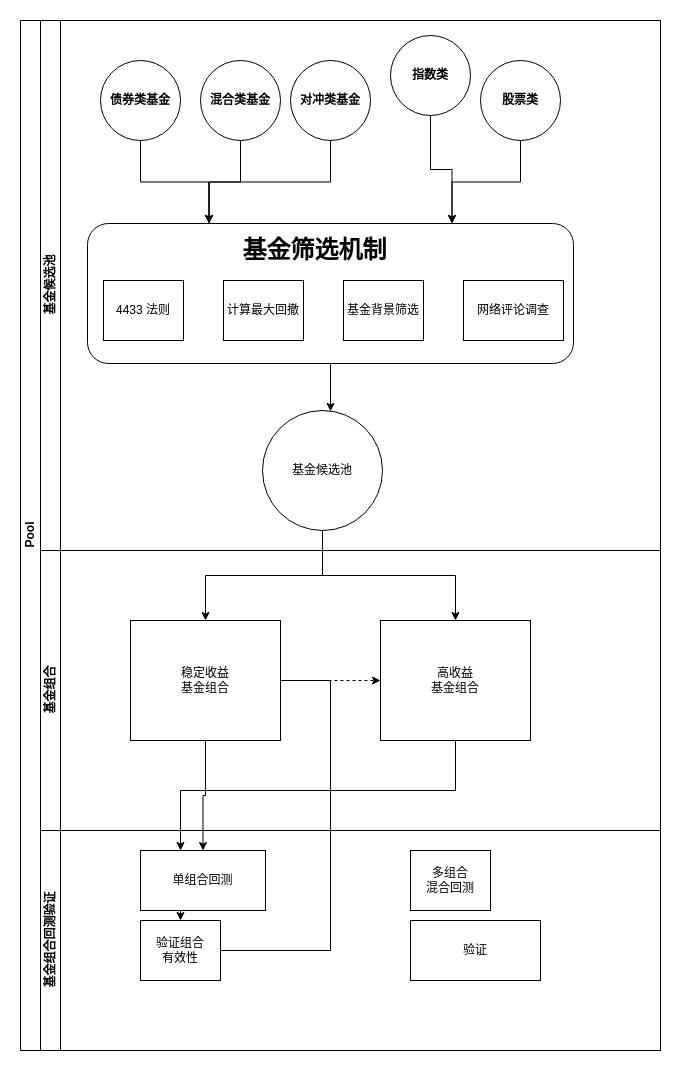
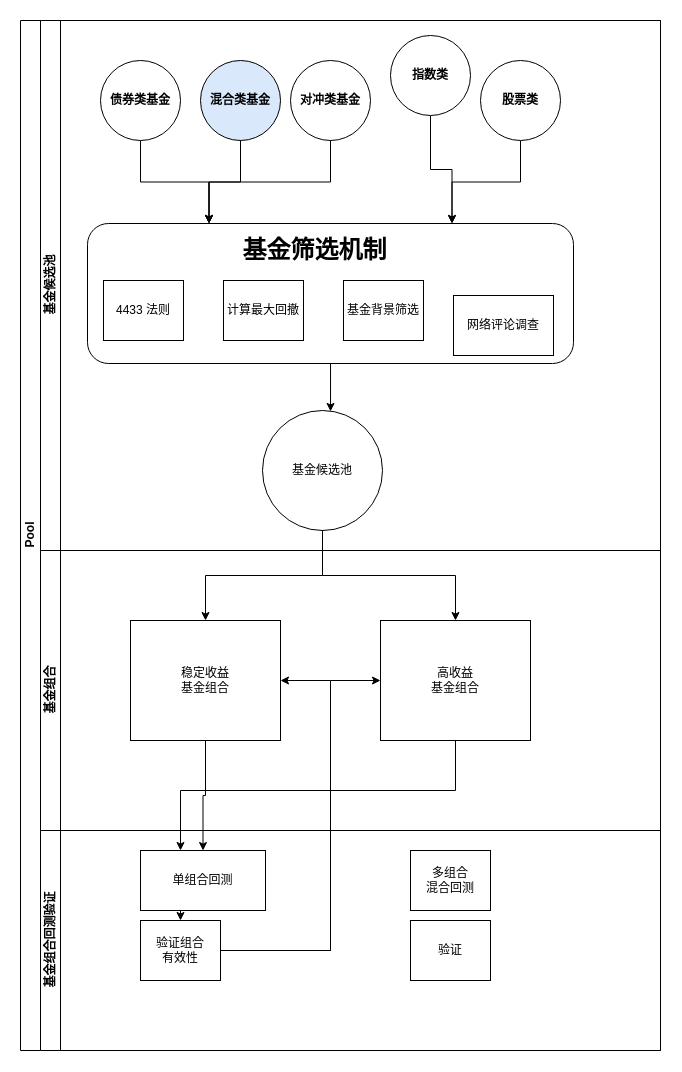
(241, 101) -> (241, 101)
(514, 311) -> (504, 326)
(286, 681) -> (288, 681)
(352, 681) -> (352, 681)
(476, 951) -> (451, 951)
